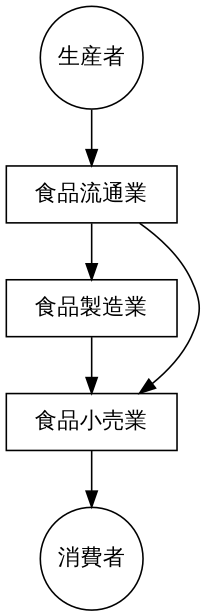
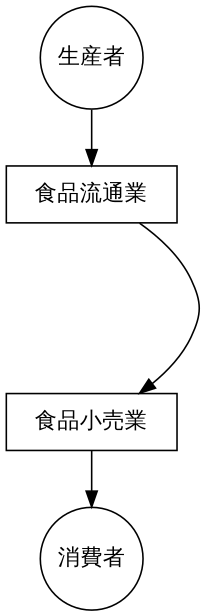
(92, 308) -> none
